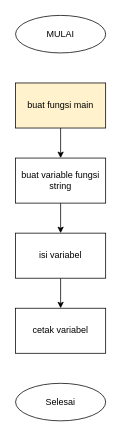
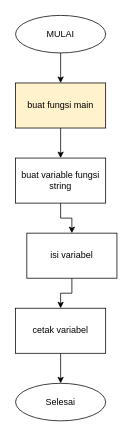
none -> (60, 65)
(60, 255) -> (72, 255)
none -> (60, 365)
